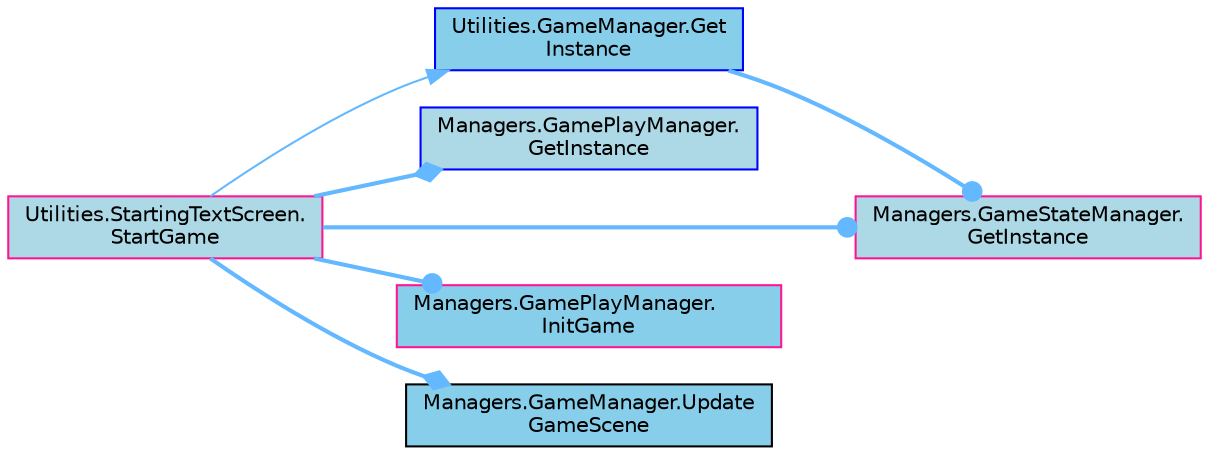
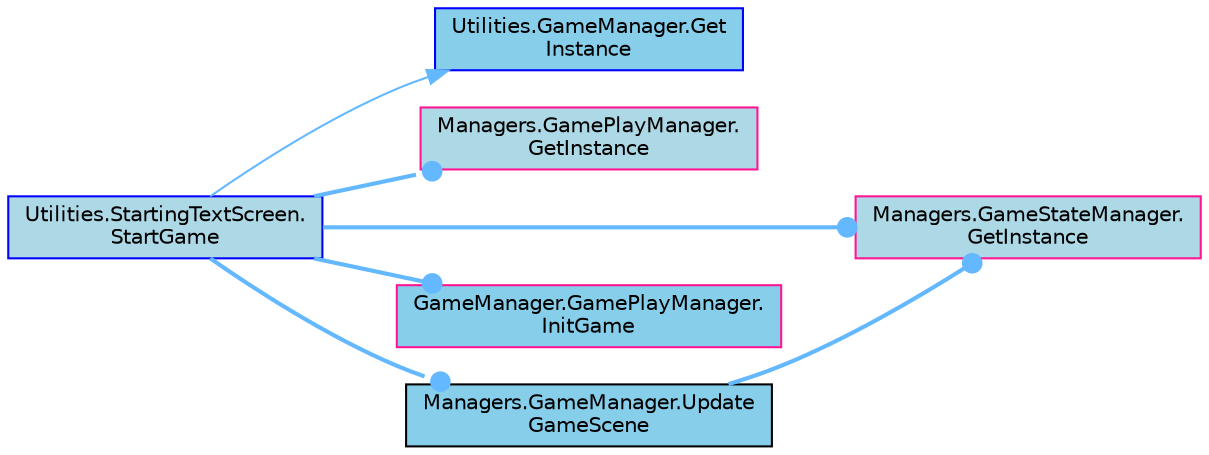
(850, 121) -> (850, 334)
(589, 138) -> (589, 138)
(365, 185) -> (365, 185)
(165, 227) -> (165, 227)
(589, 316) -> (589, 316)
(314, 324) -> (314, 324)
